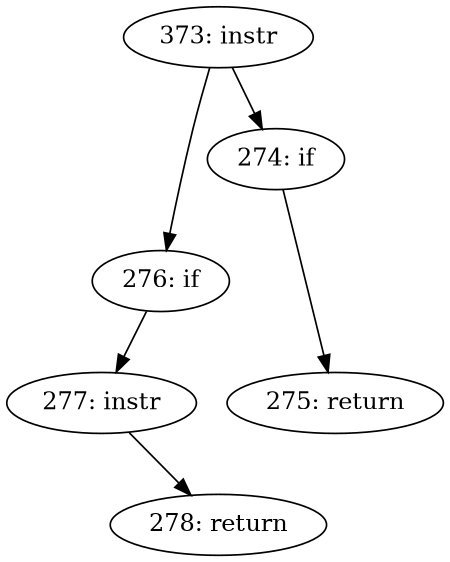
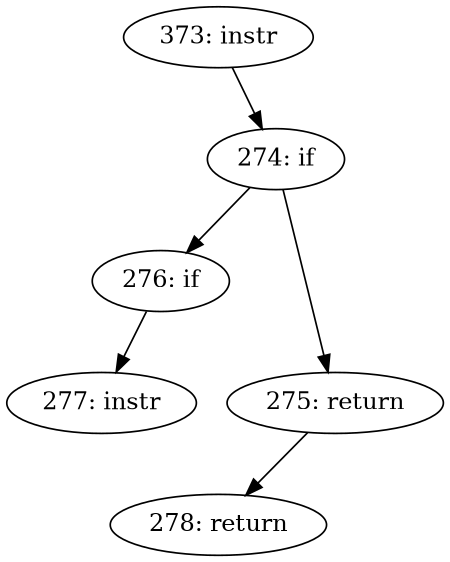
(188, 150) -> (224, 214)
(154, 458) -> (283, 458)
